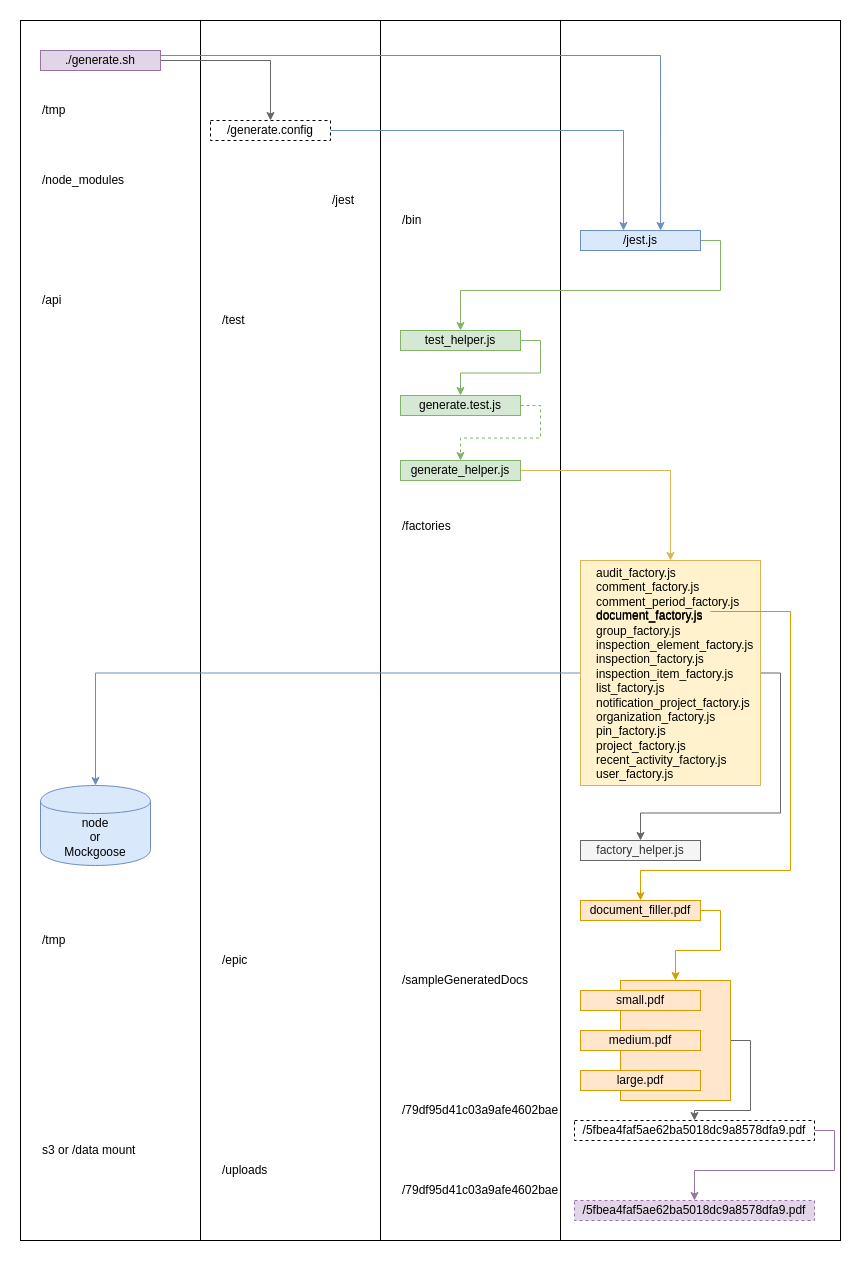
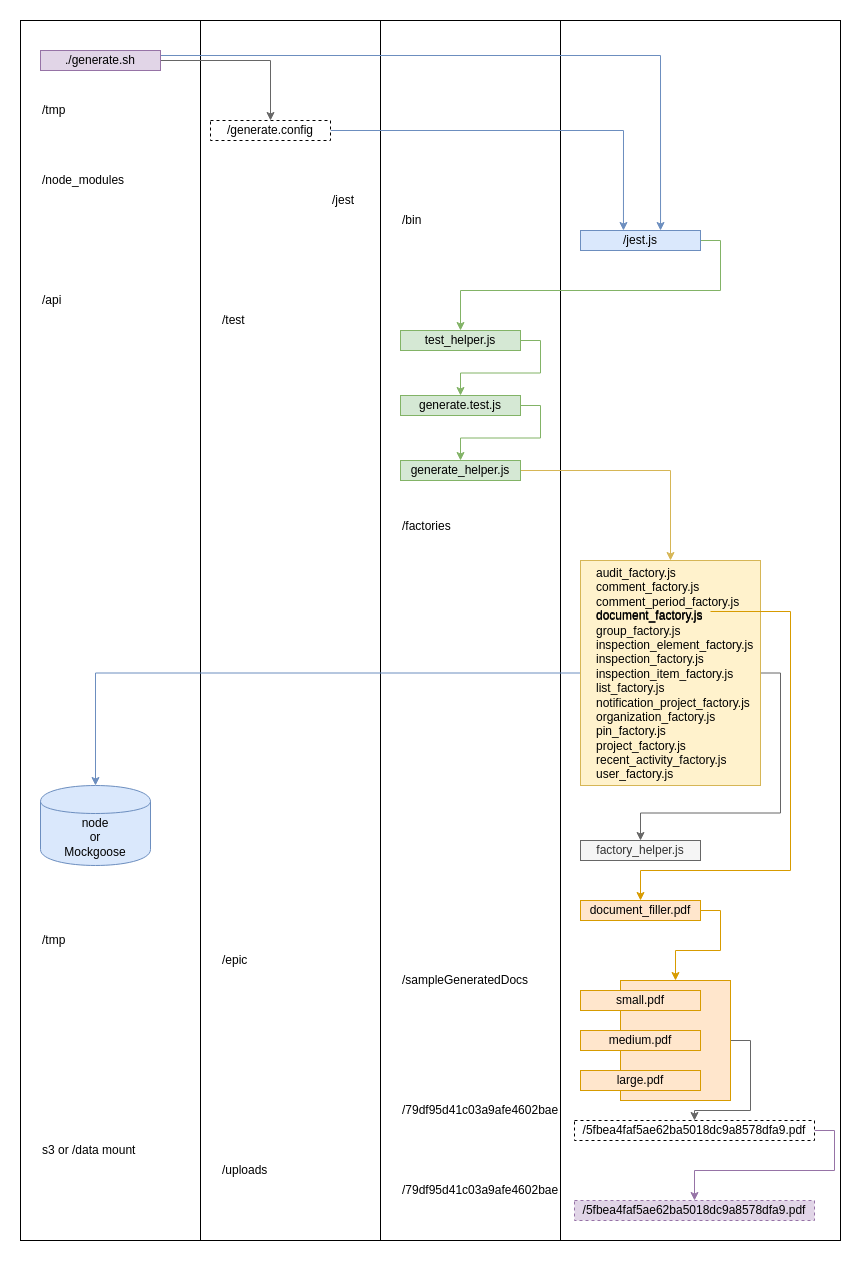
(519, 438) -> (519, 438)
